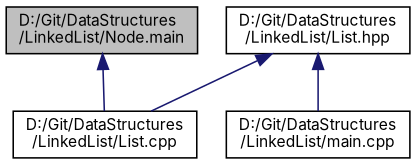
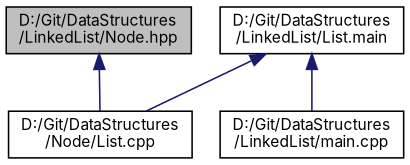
(102, 30) -> (99, 30)
(318, 30) -> (312, 30)
(105, 135) -> (100, 135)
